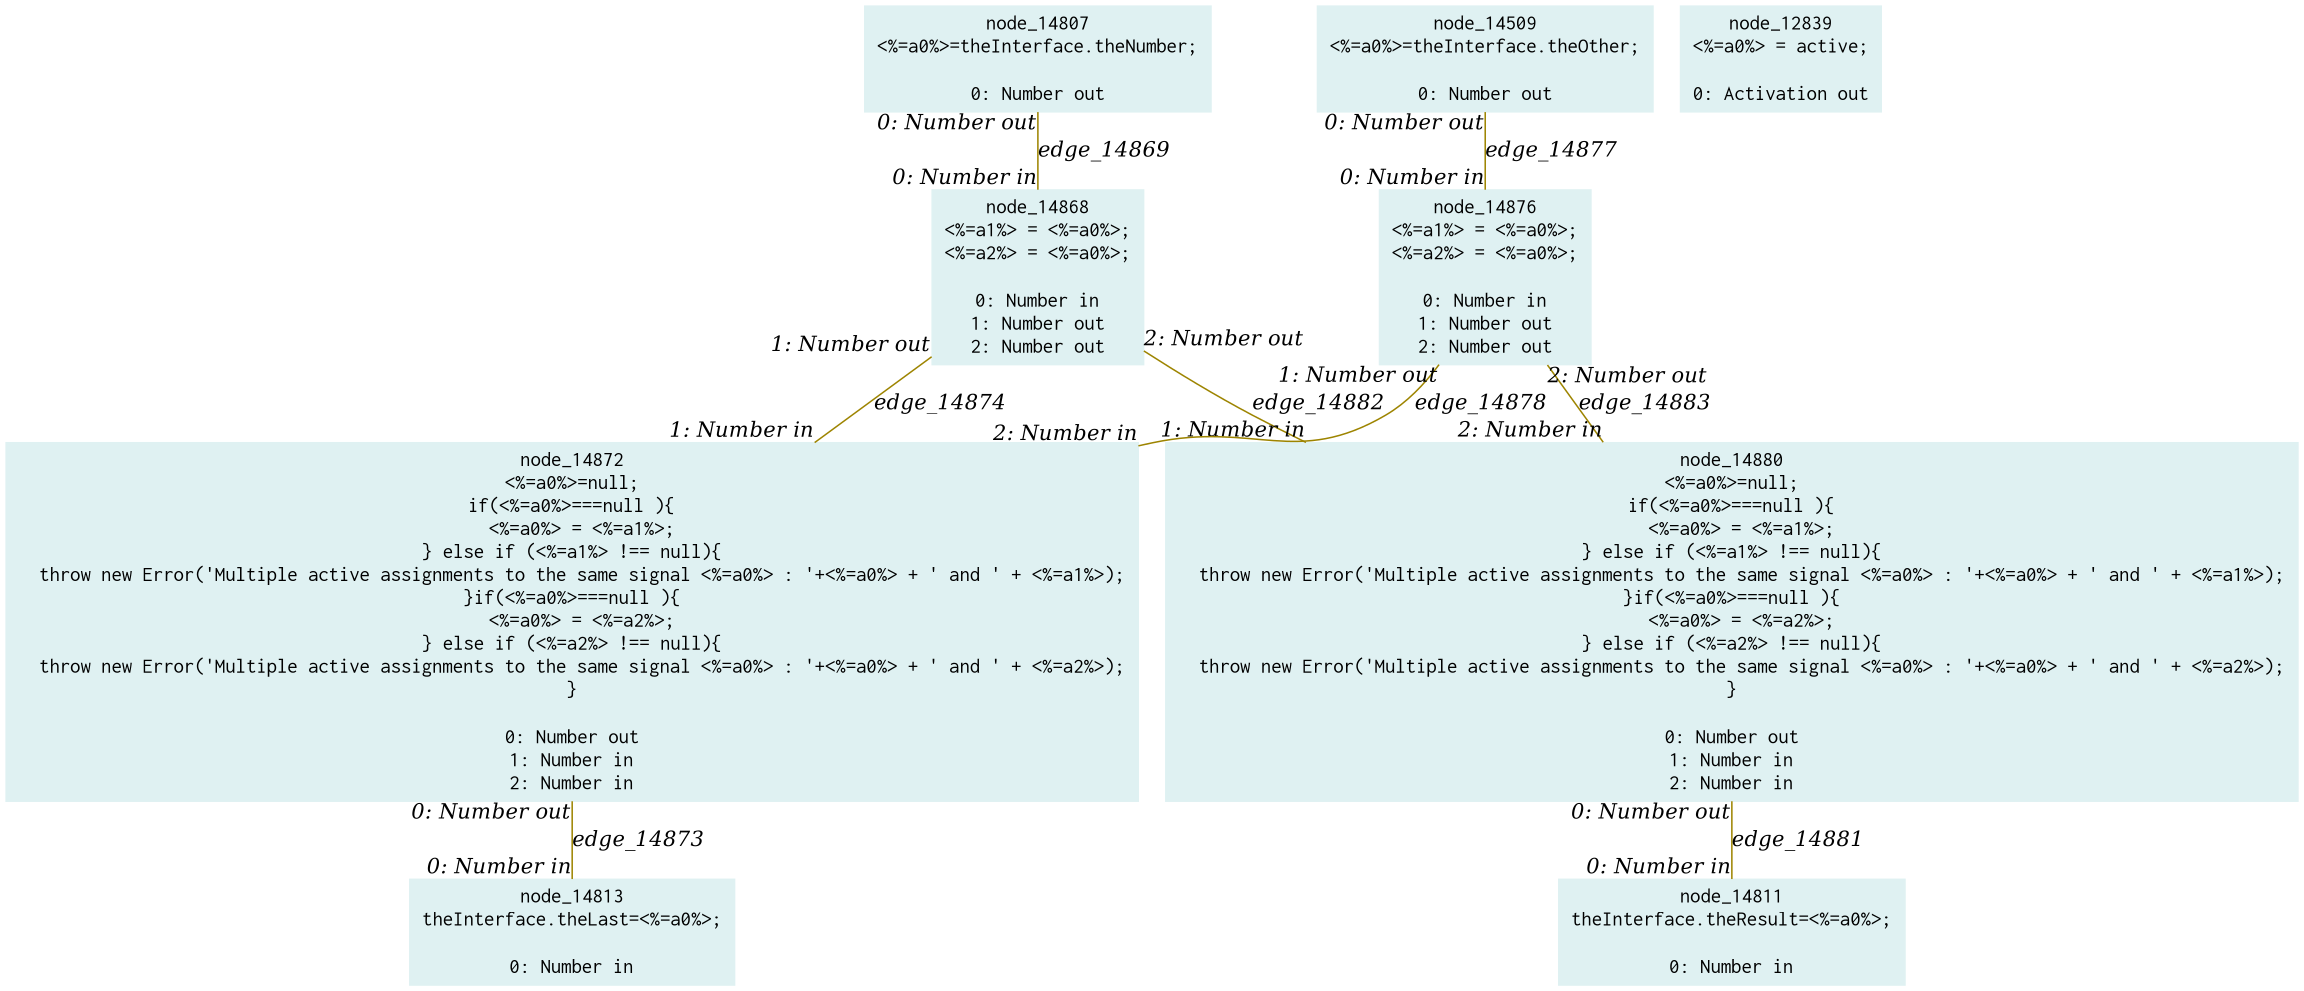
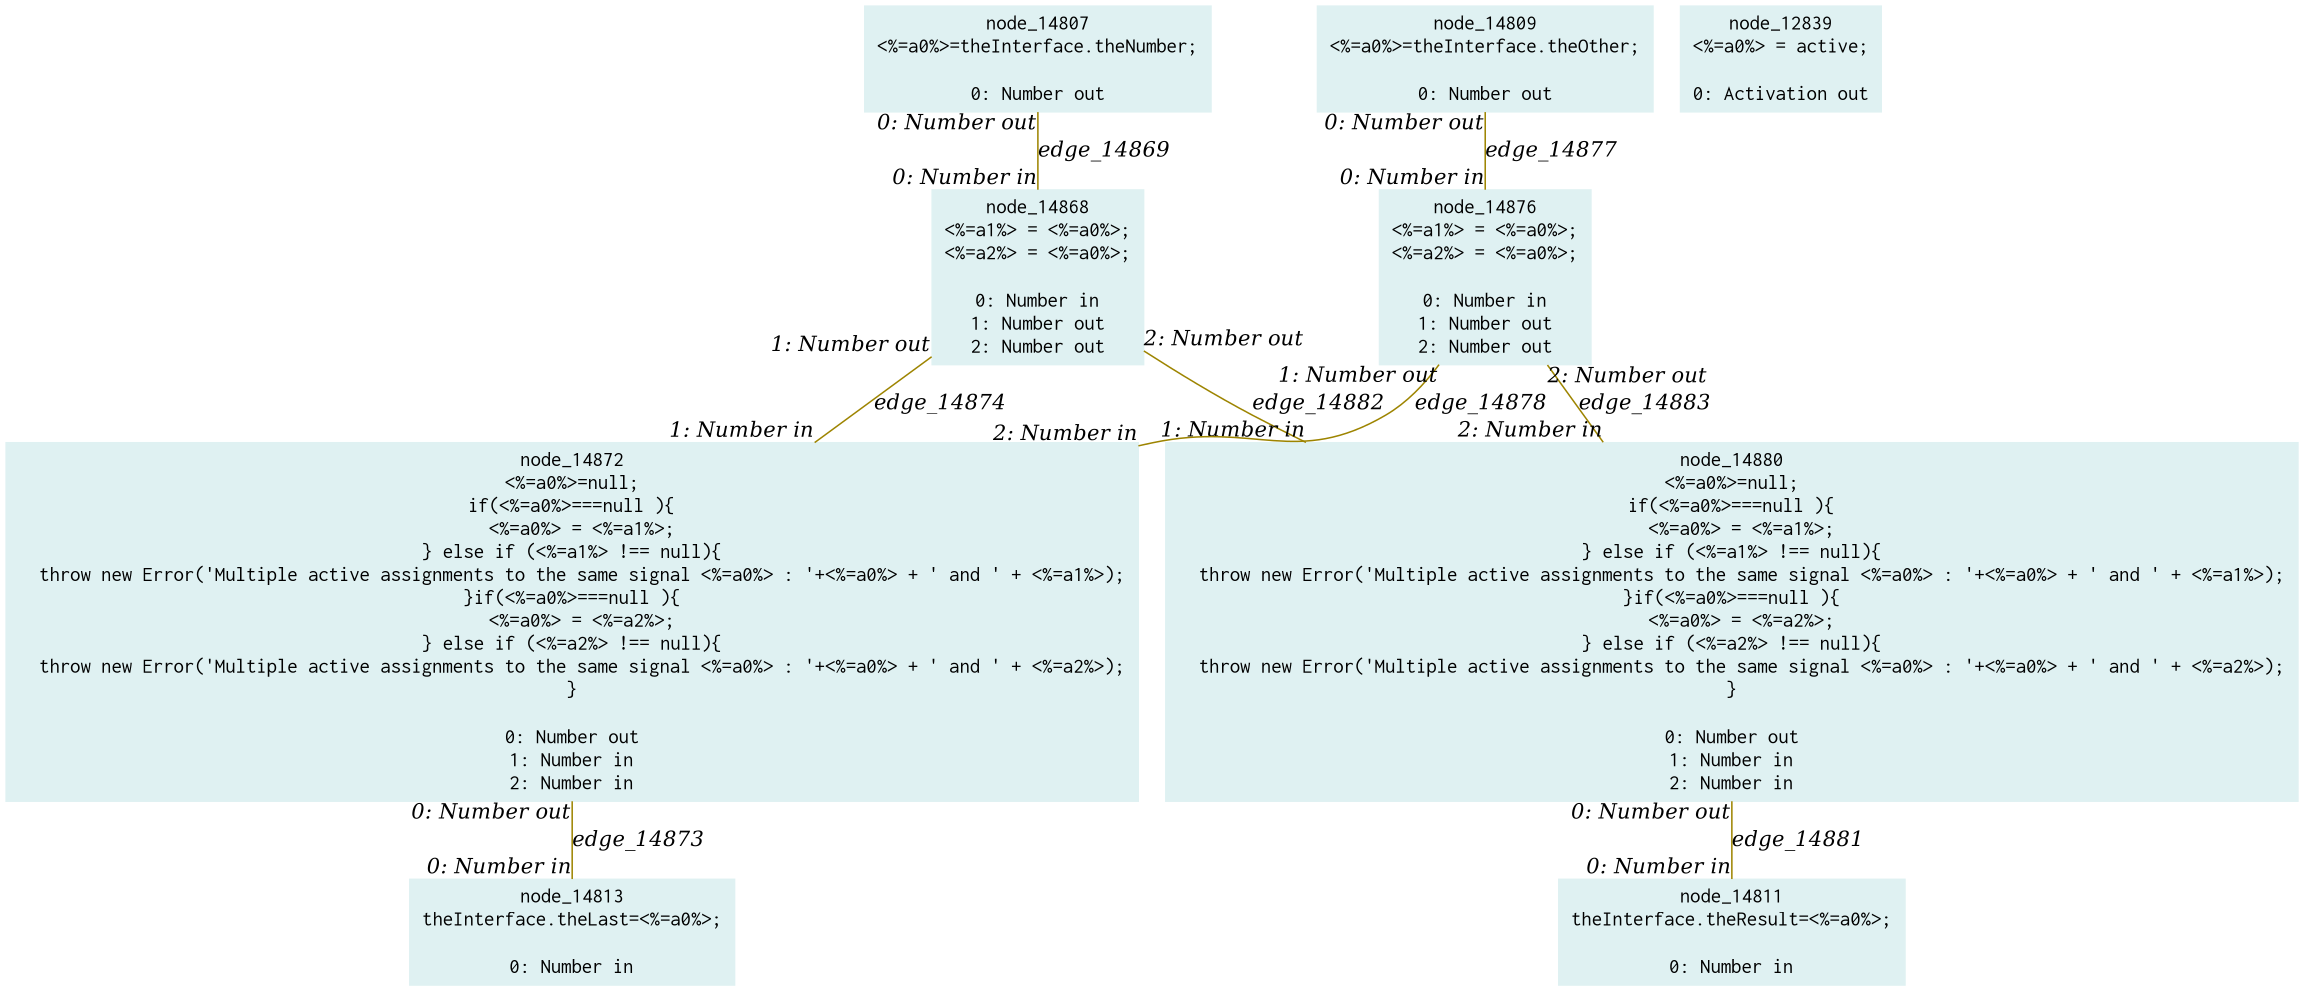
(1485, 59) -> (1485, 59)
